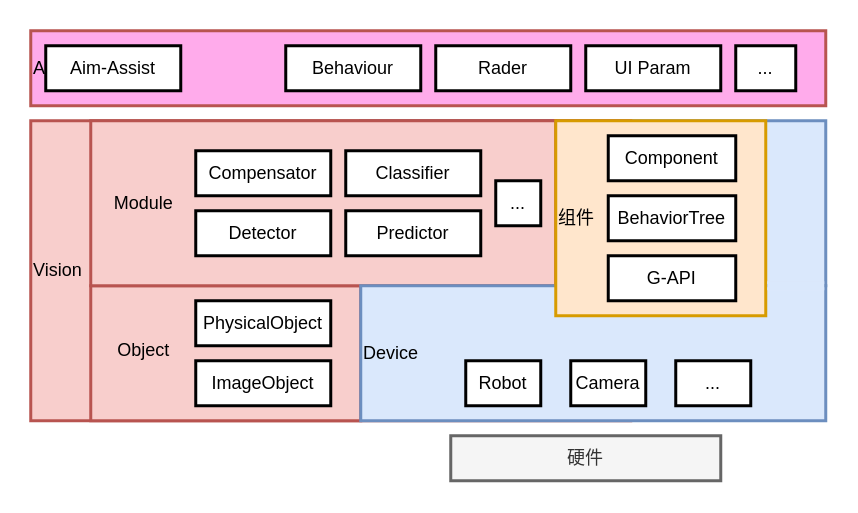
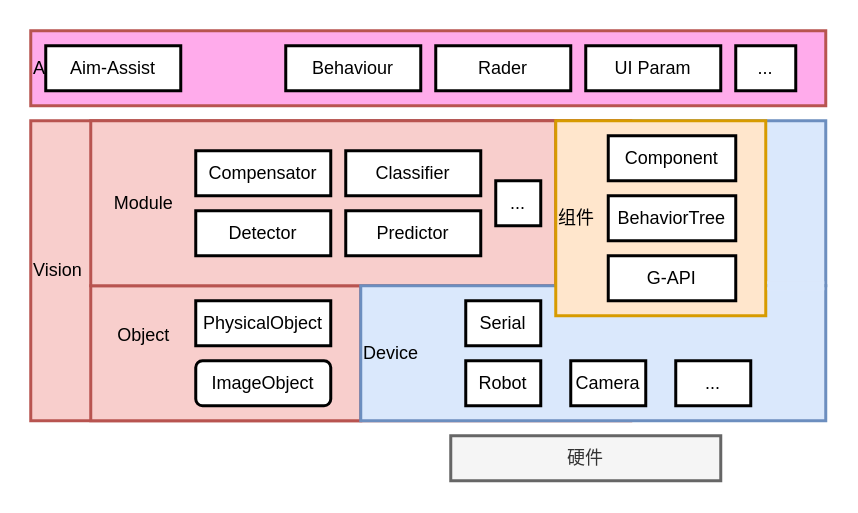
none -> (503, 323)
(143, 350) -> (143, 335)
(263, 383) -> (263, 383)
